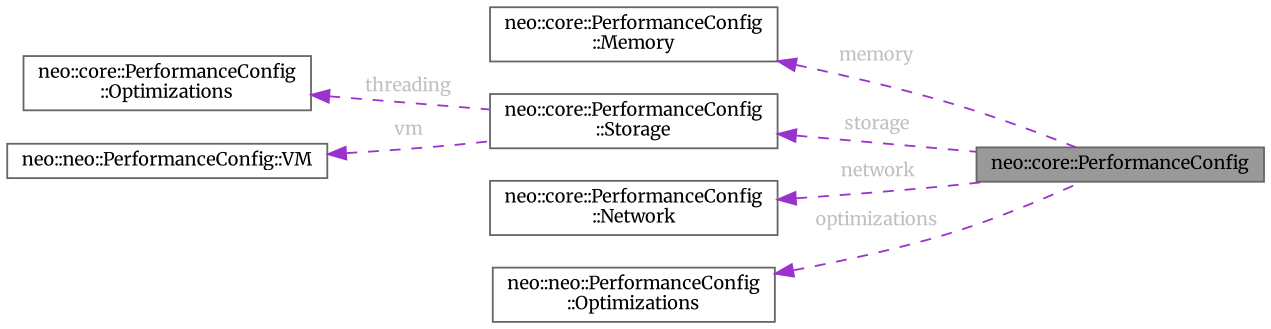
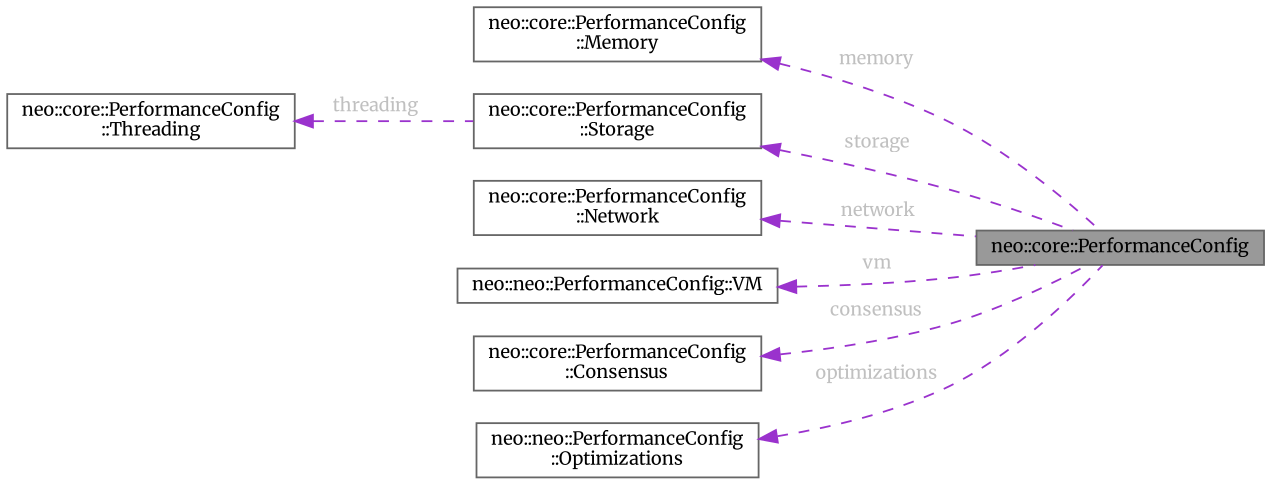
(167, 83) -> (151, 121)
(418, 148) -> (916, 281)
none -> (618, 363)
